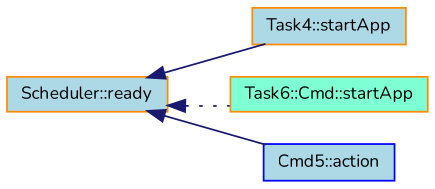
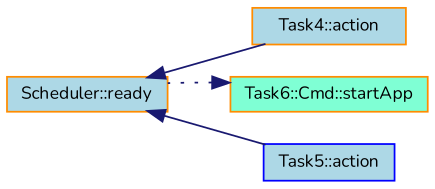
(329, 26) -> (329, 26)
(207, 106) -> (190, 83)
(329, 162) -> (329, 162)
